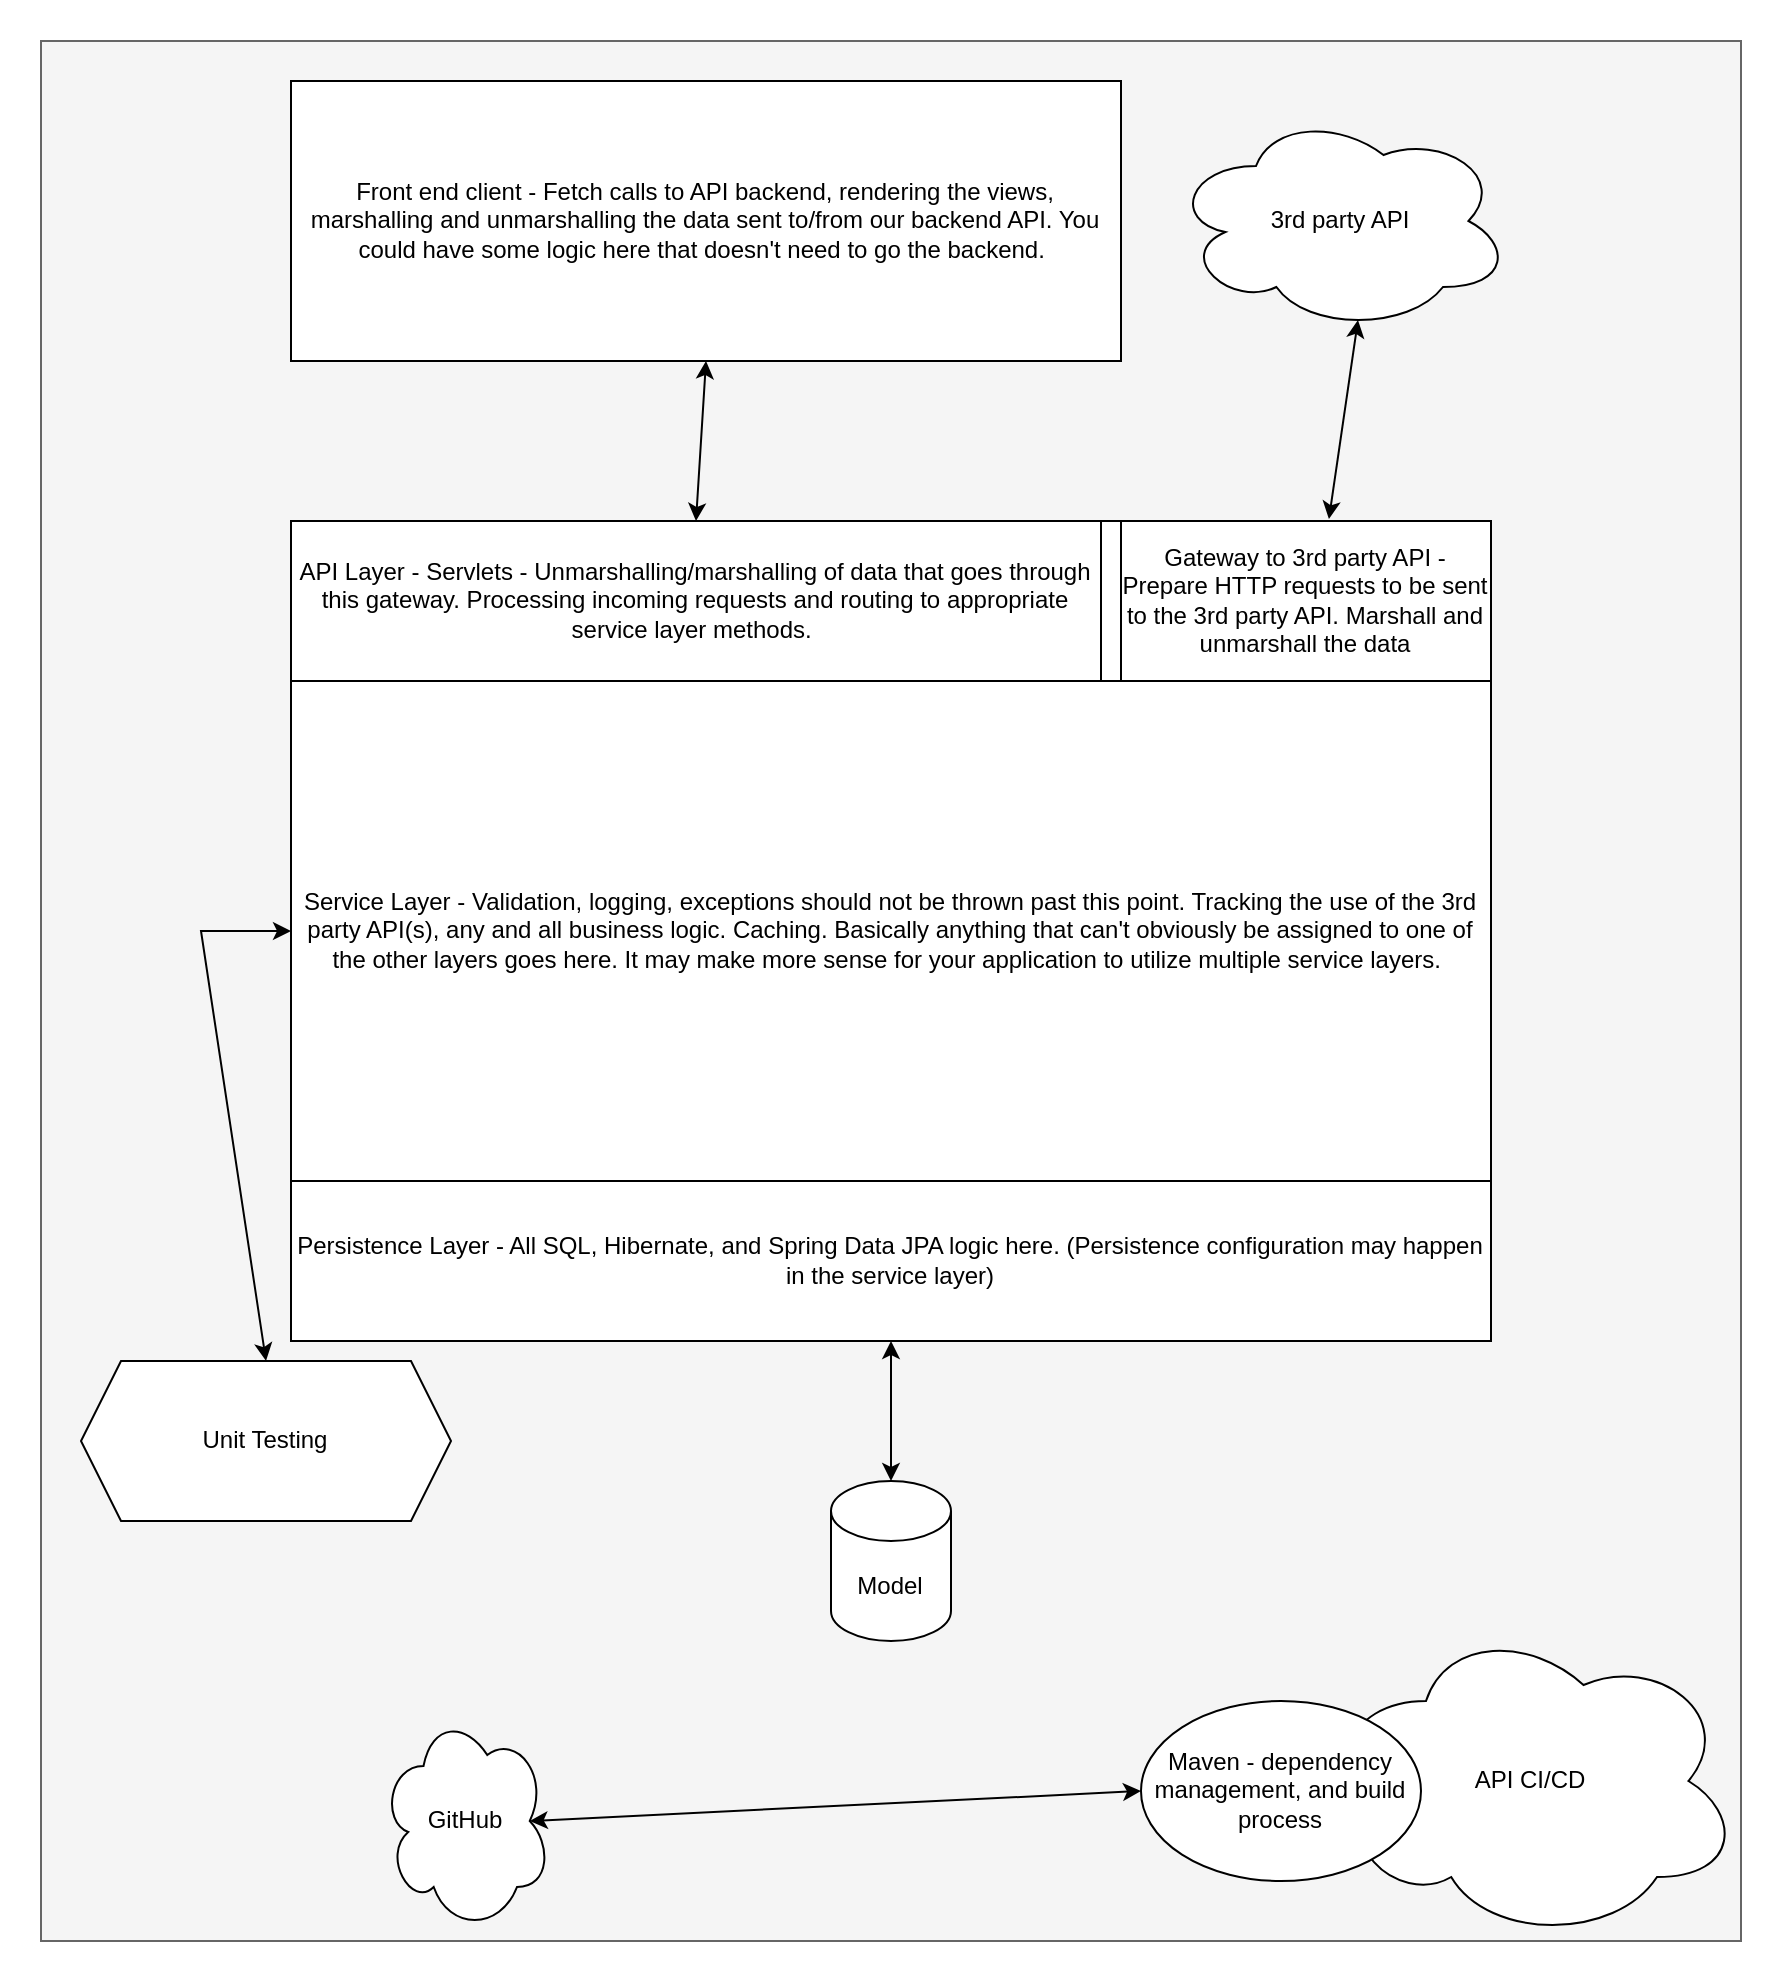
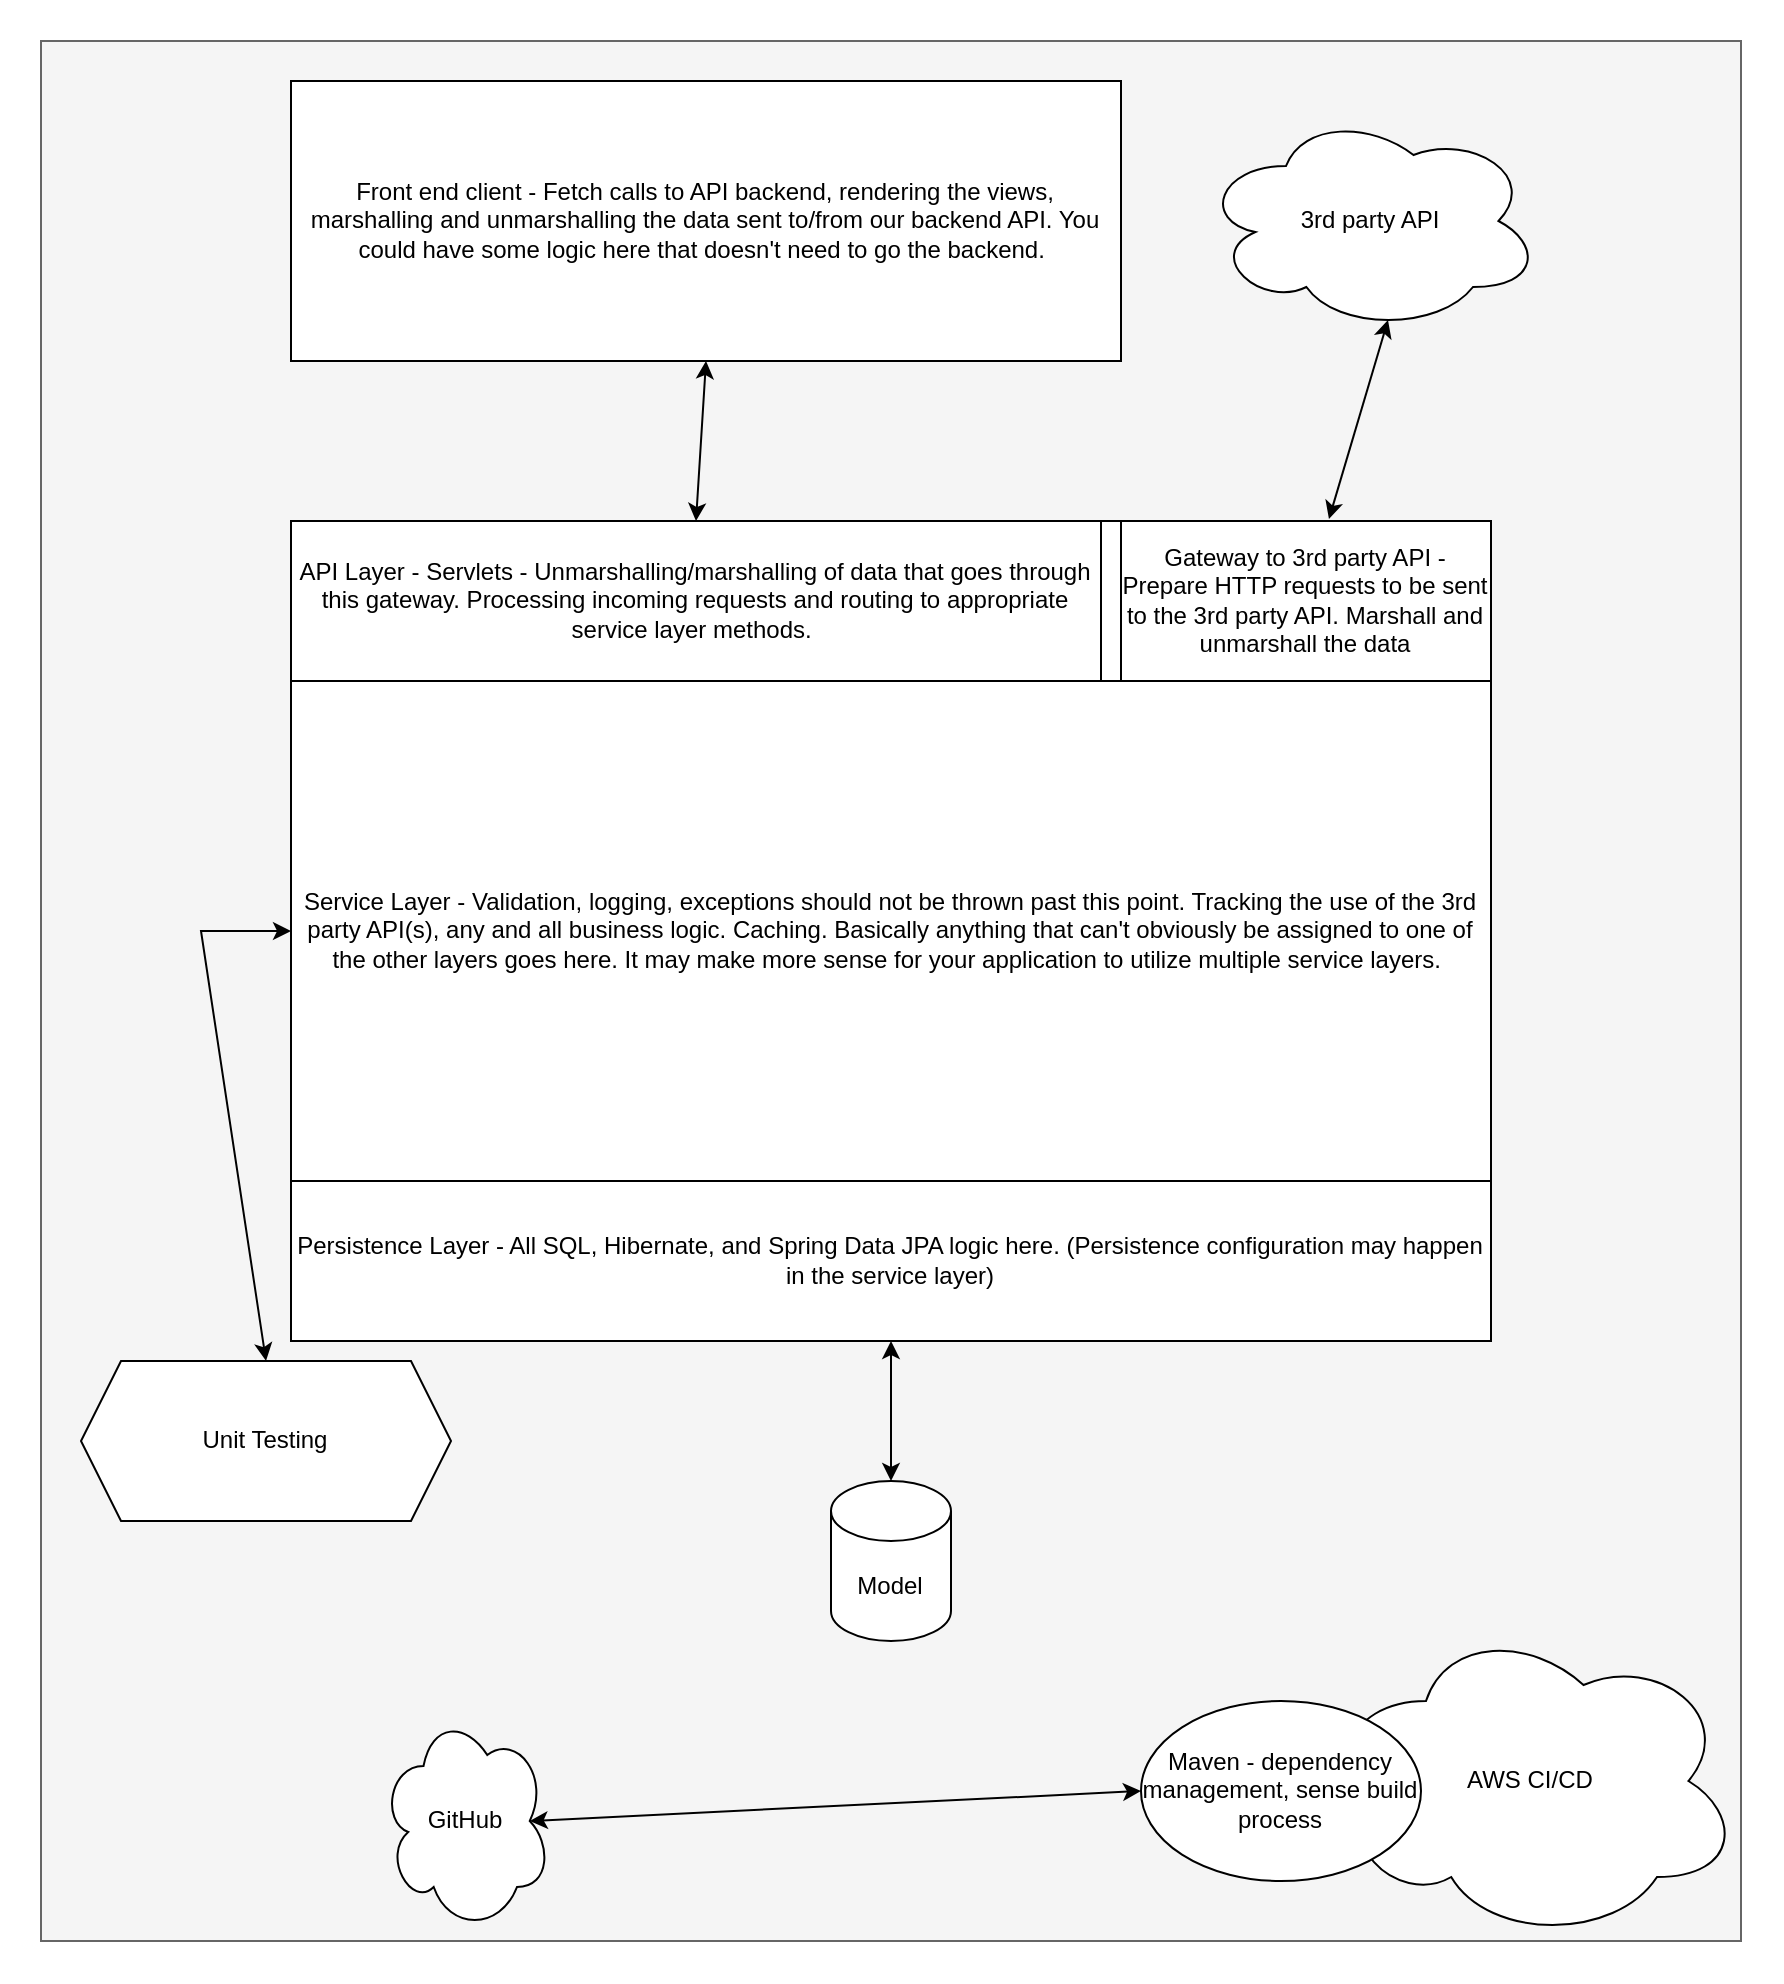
(1341, 221) -> (1371, 221)
(1531, 1781) -> (1531, 1781)
(1281, 1791) -> (1281, 1791)
